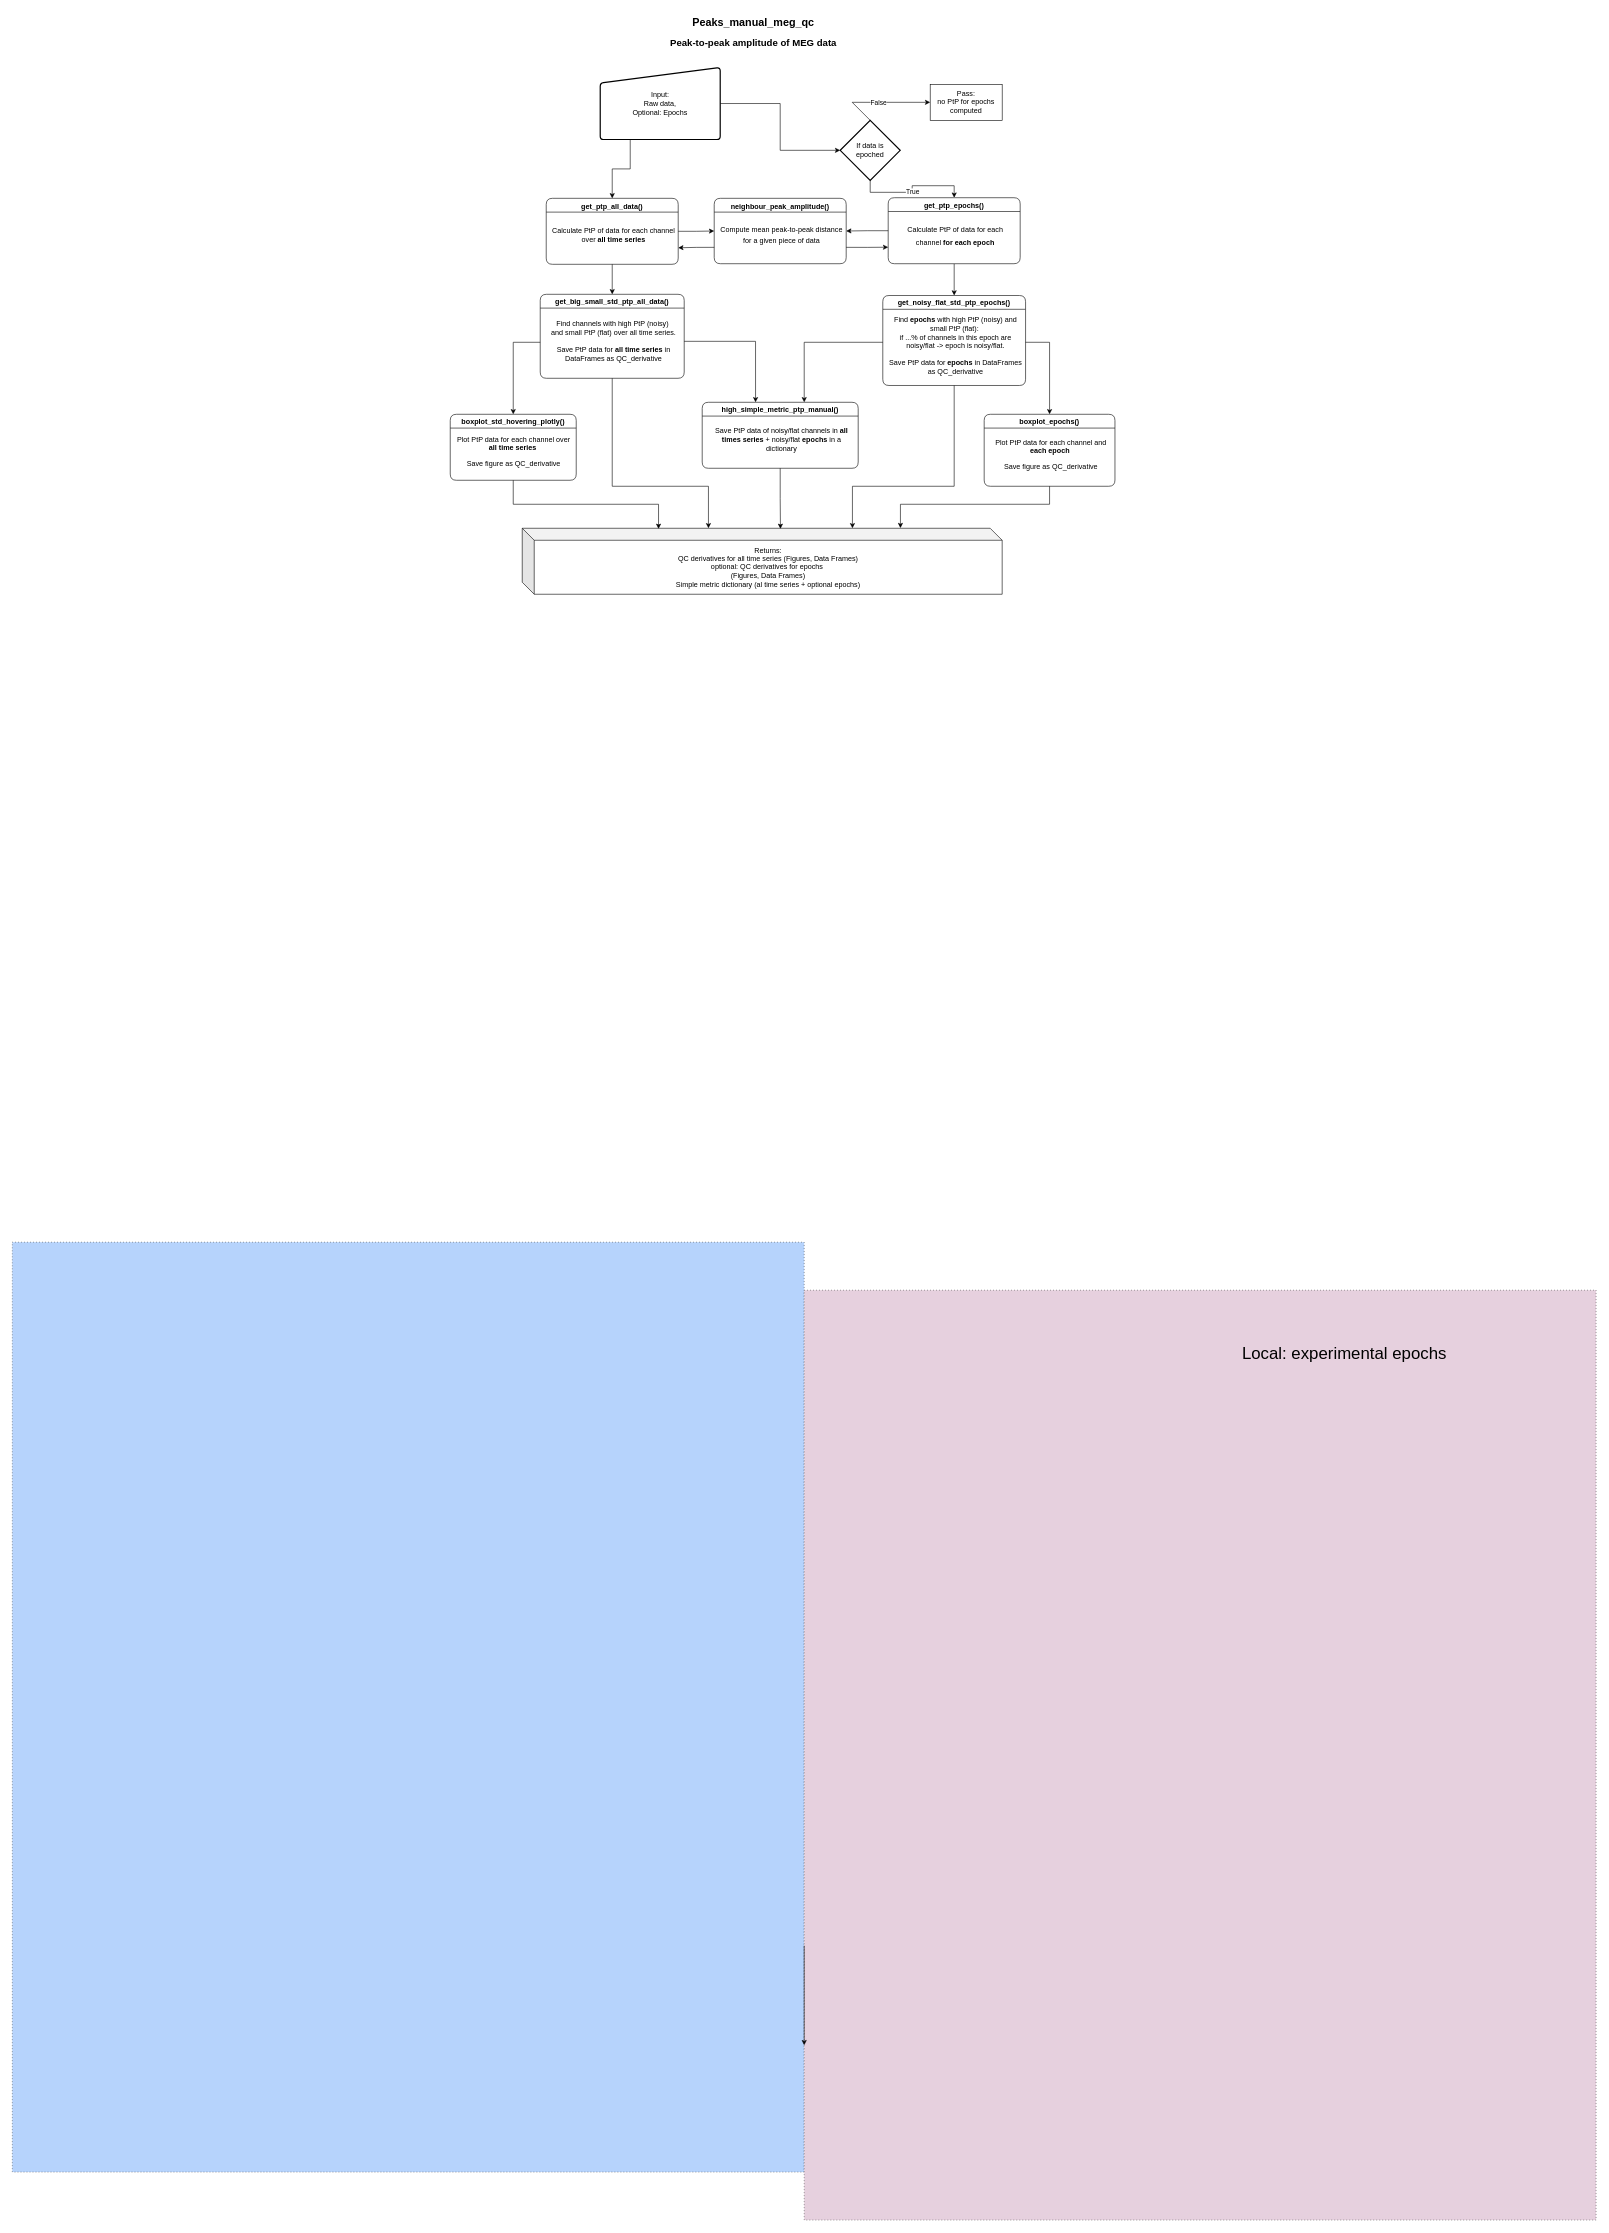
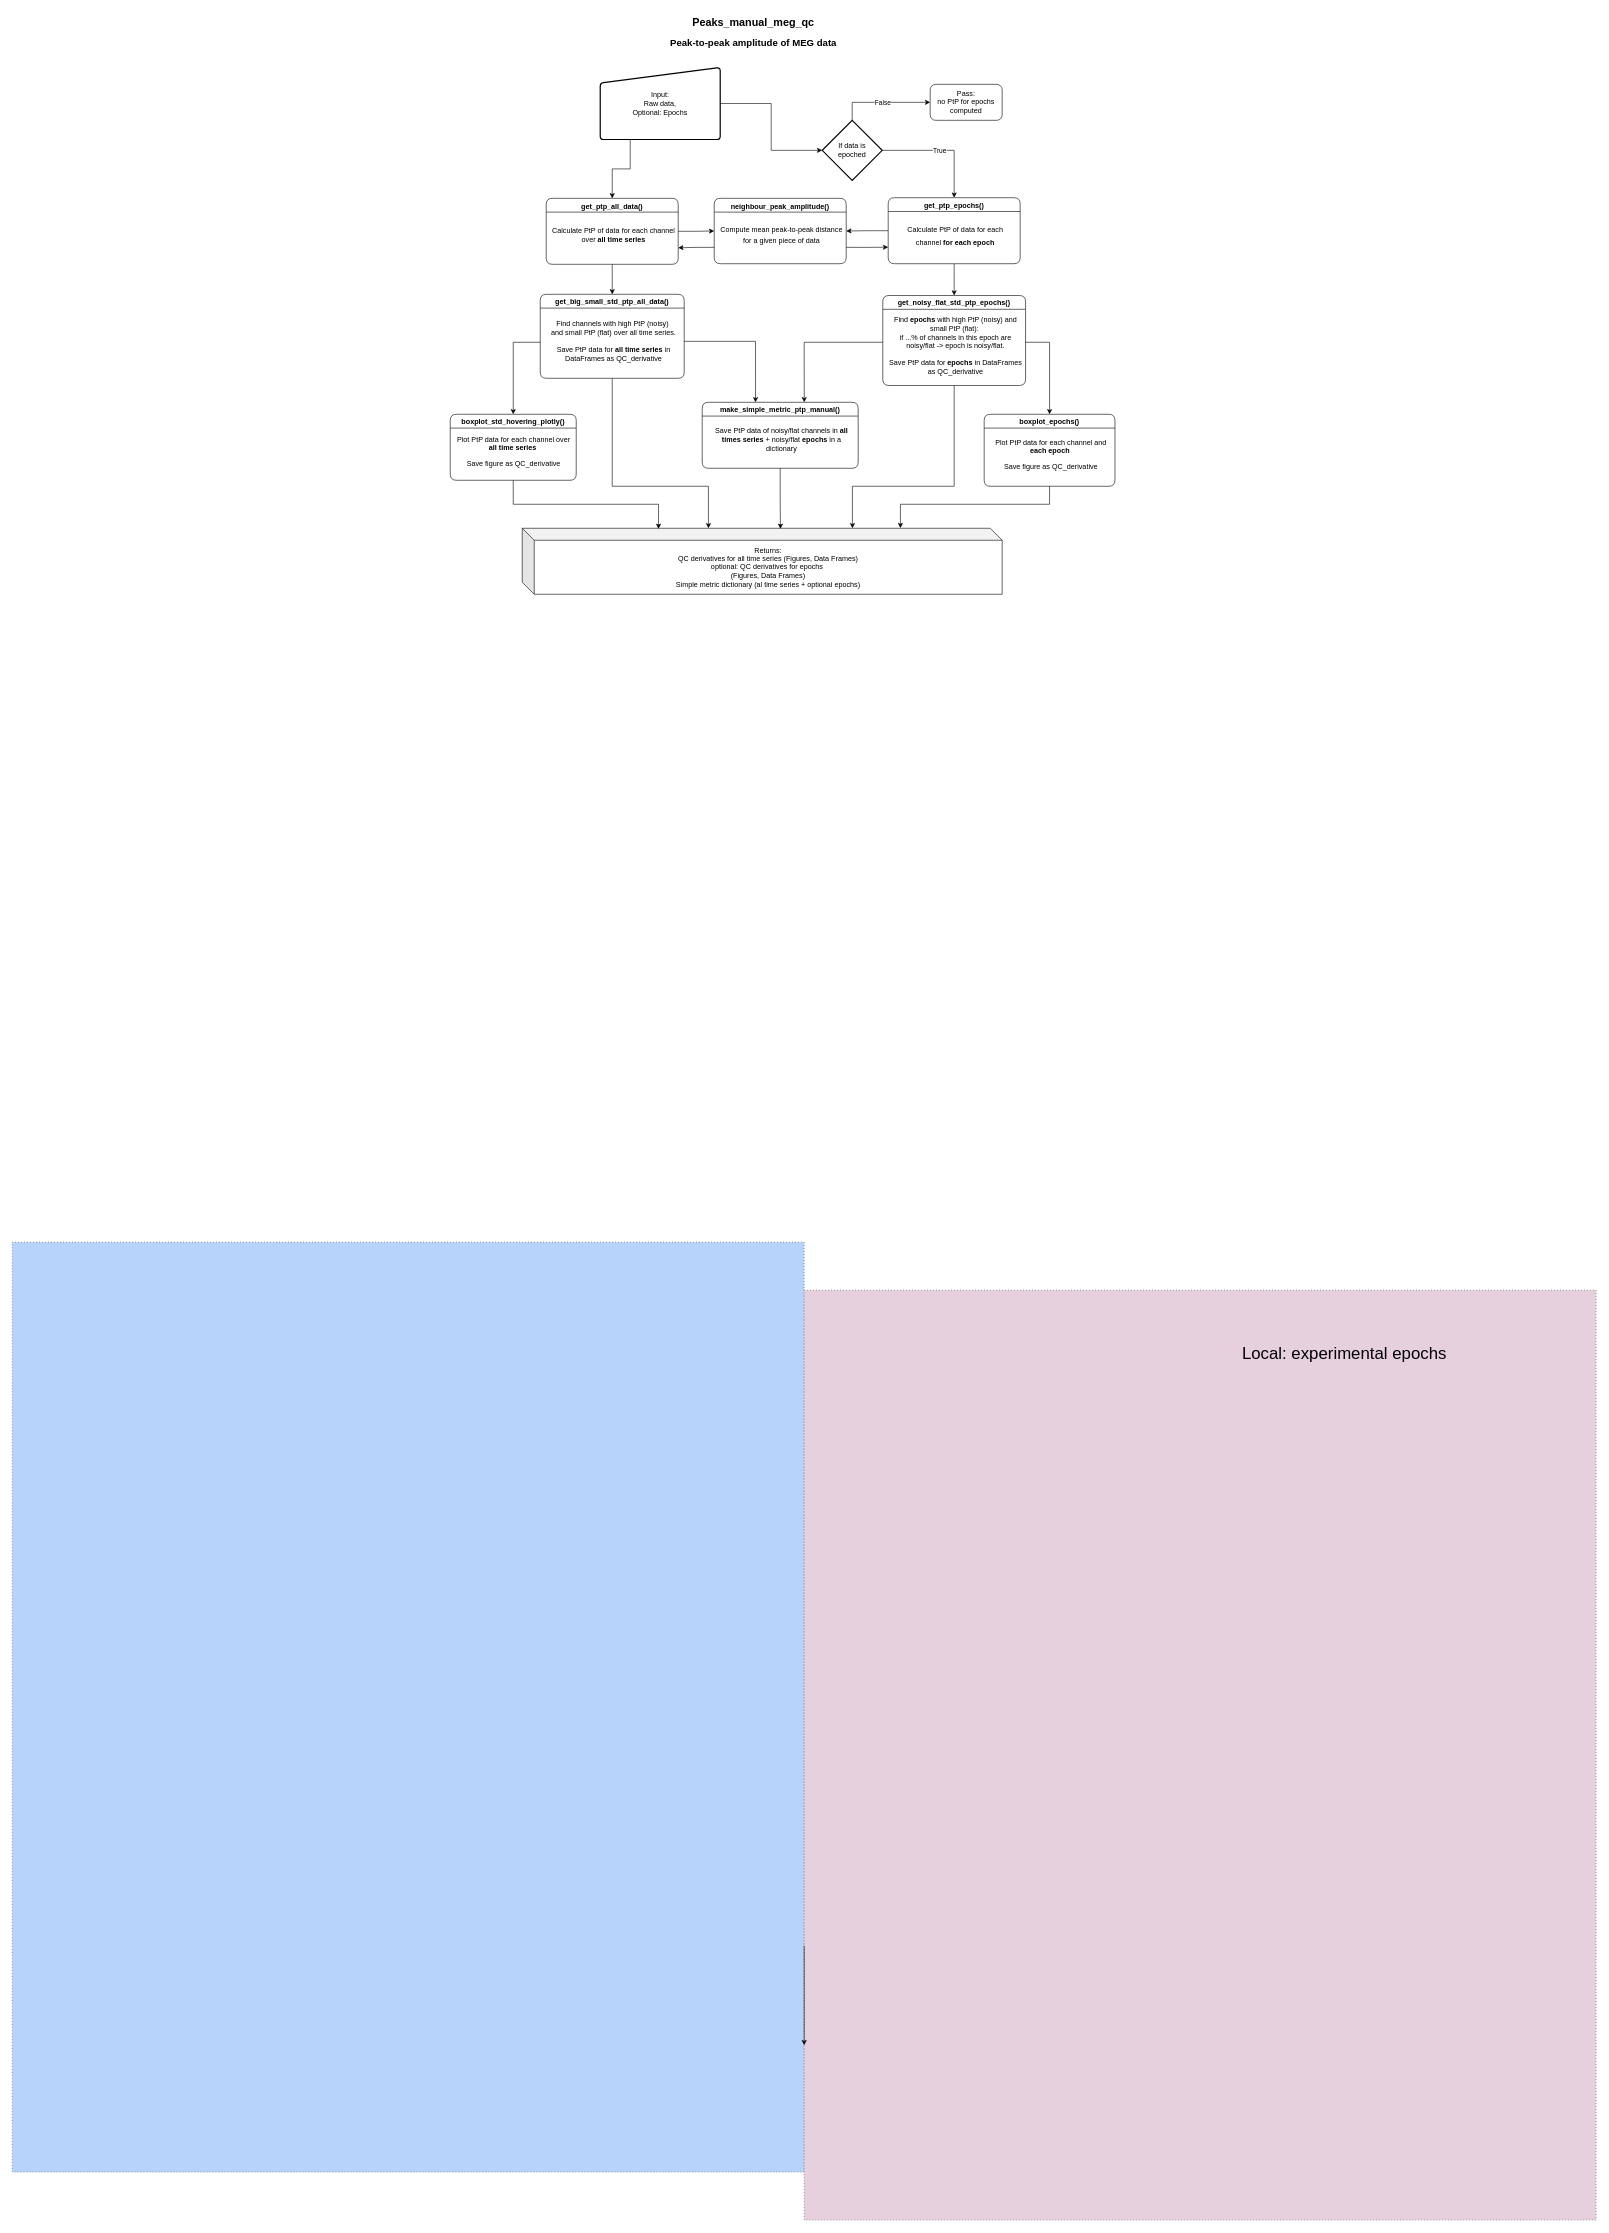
(966, 102) -> (966, 102)
(870, 150) -> (852, 150)
(780, 410) -> (780, 410)
